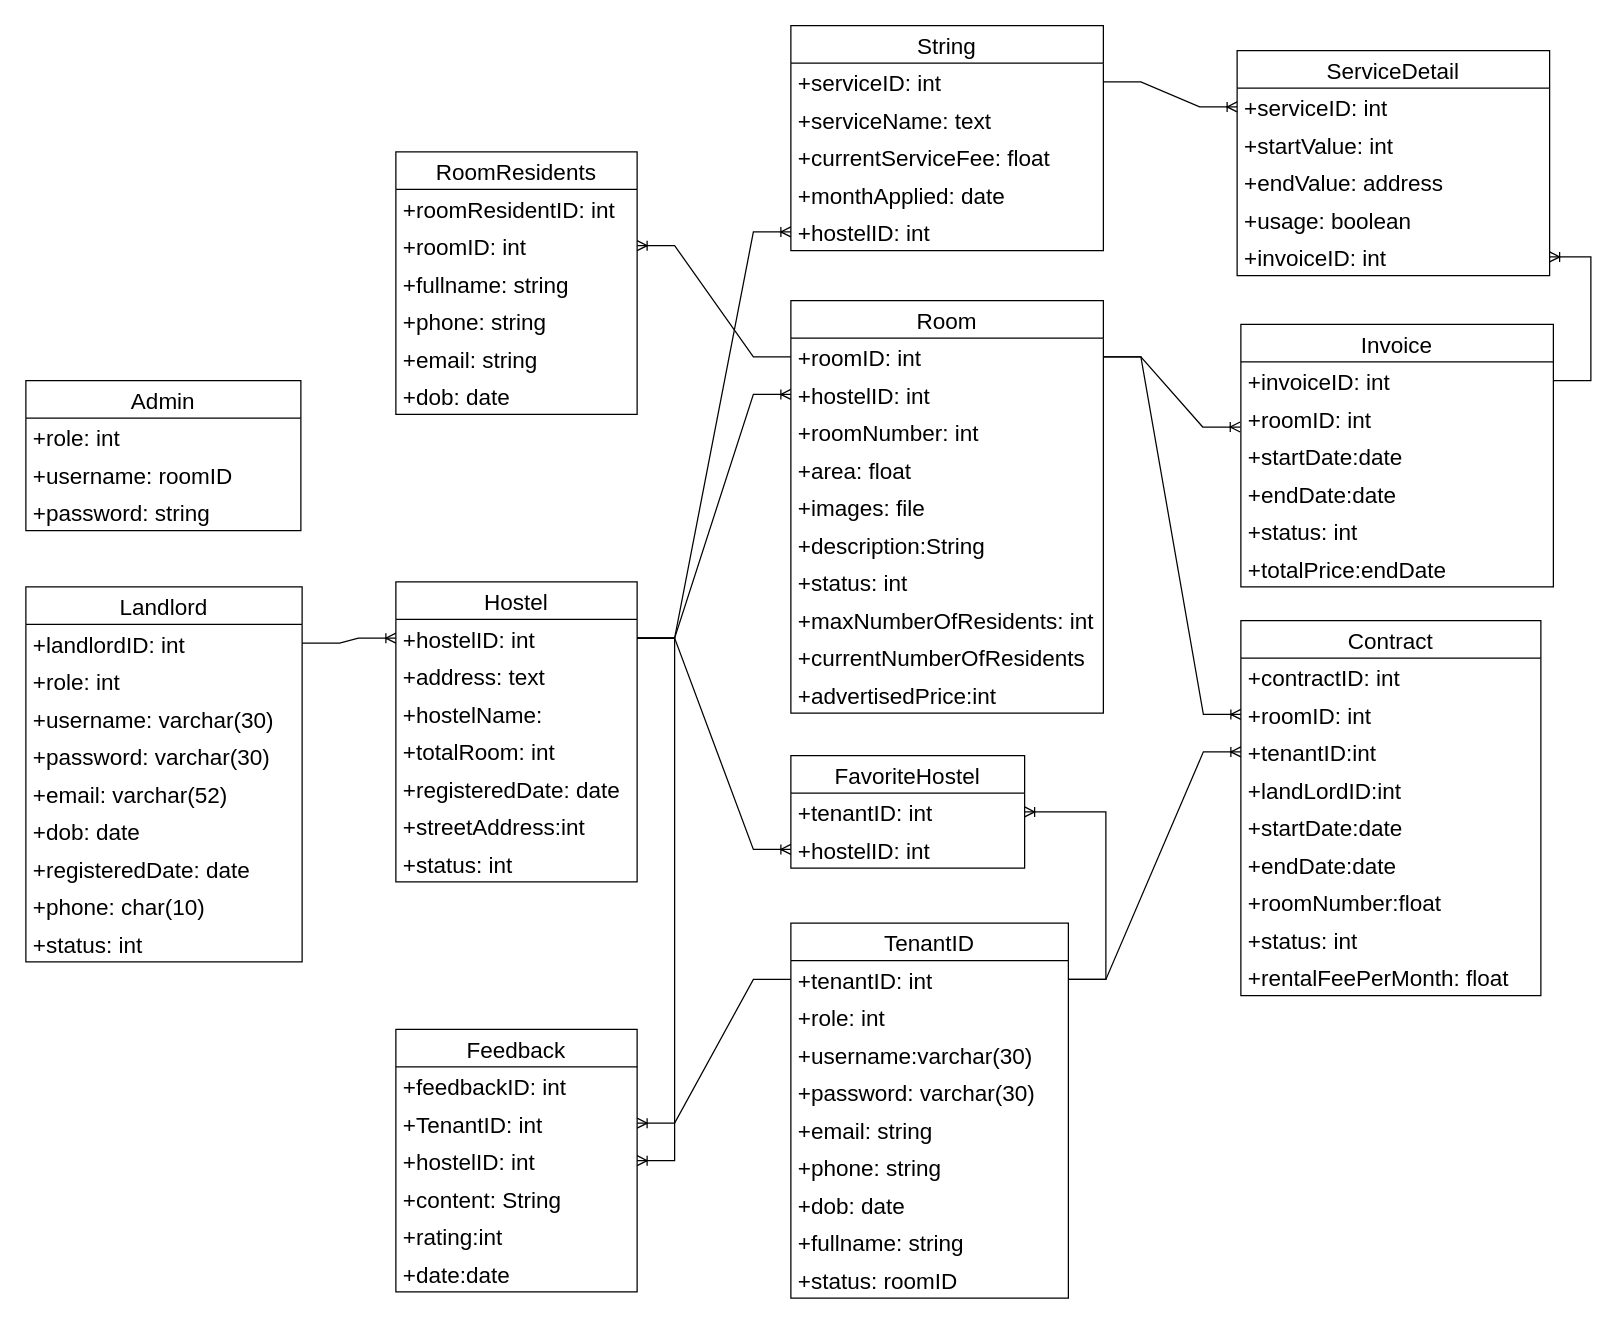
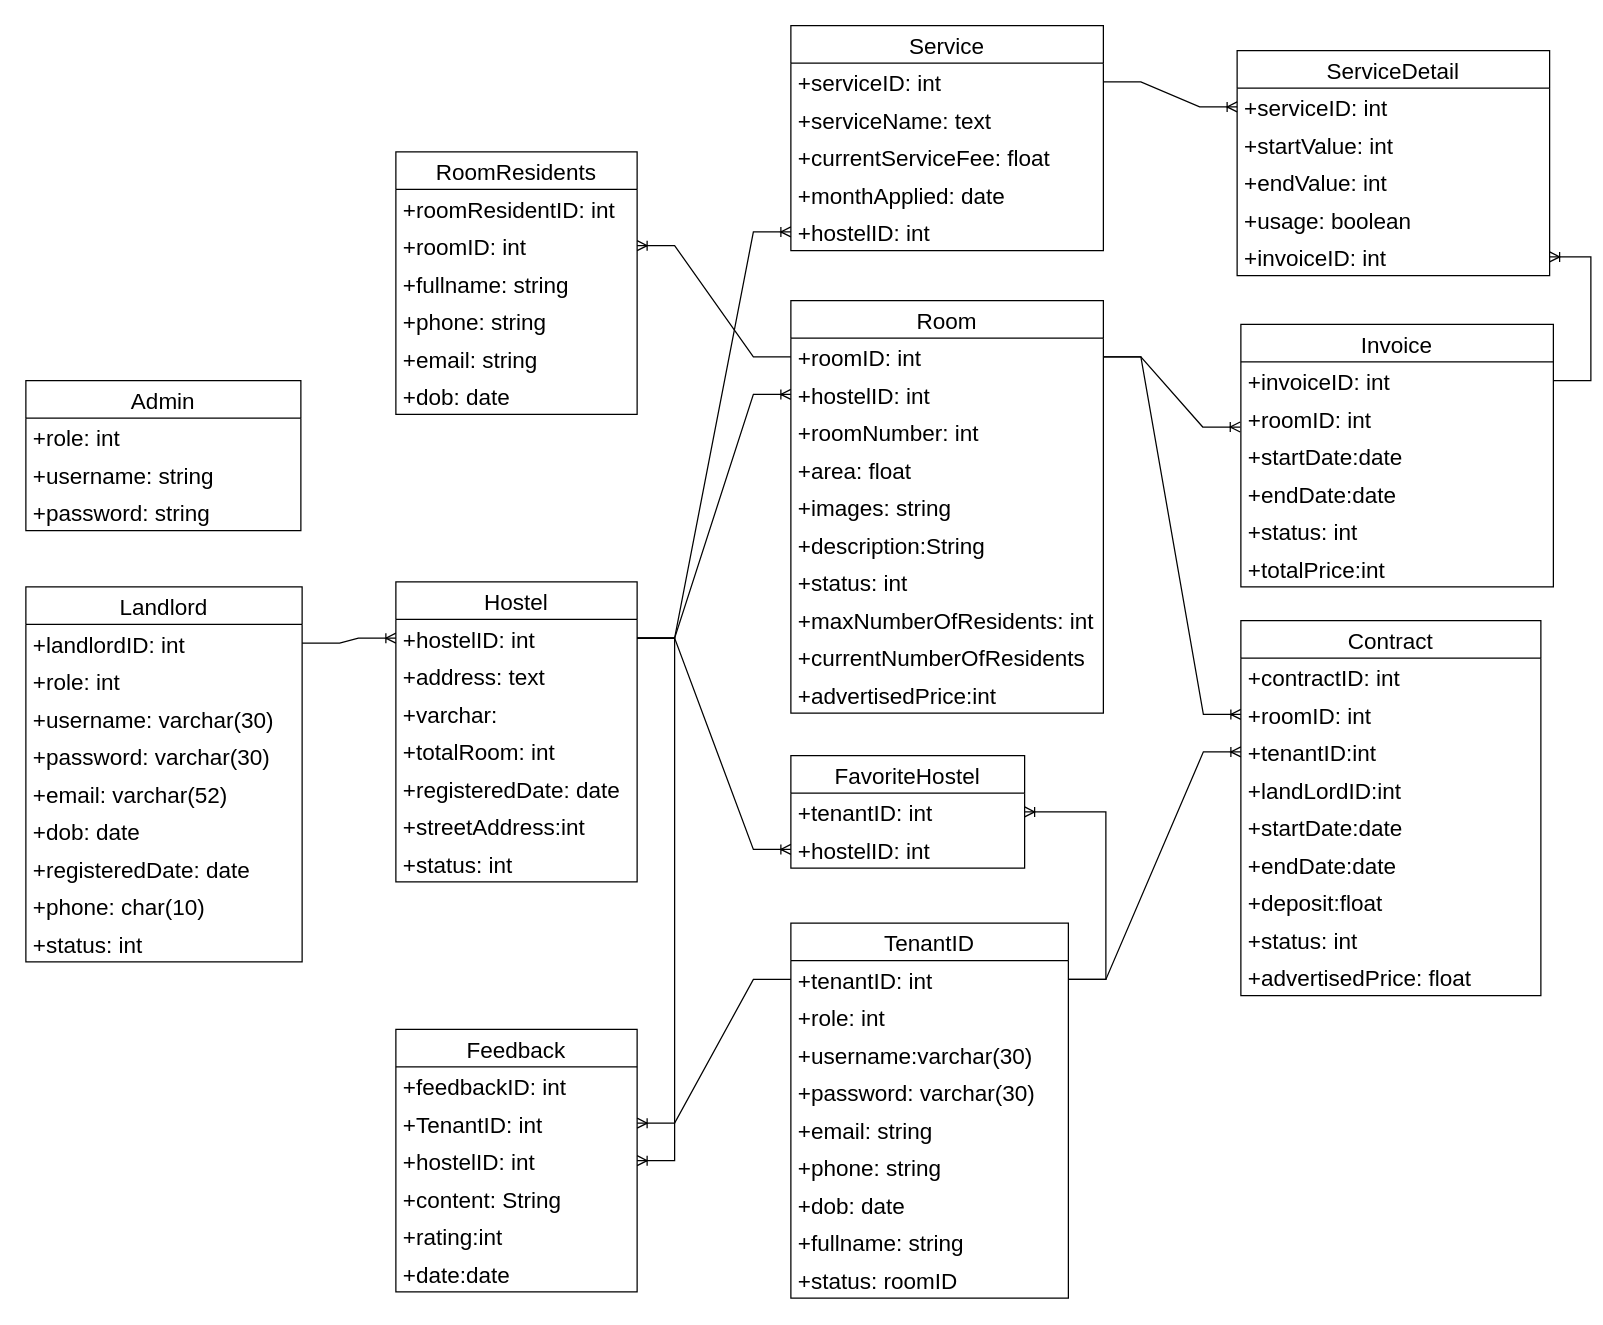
(946, 46) -> (946, 46)
(1348, 184) -> (1320, 184)
(134, 476) -> (131, 476)
(865, 509) -> (880, 509)
(1358, 570) -> (1330, 570)
(472, 715) -> (456, 715)
(1349, 904) -> (1327, 904)
(1393, 979) -> (1378, 979)
